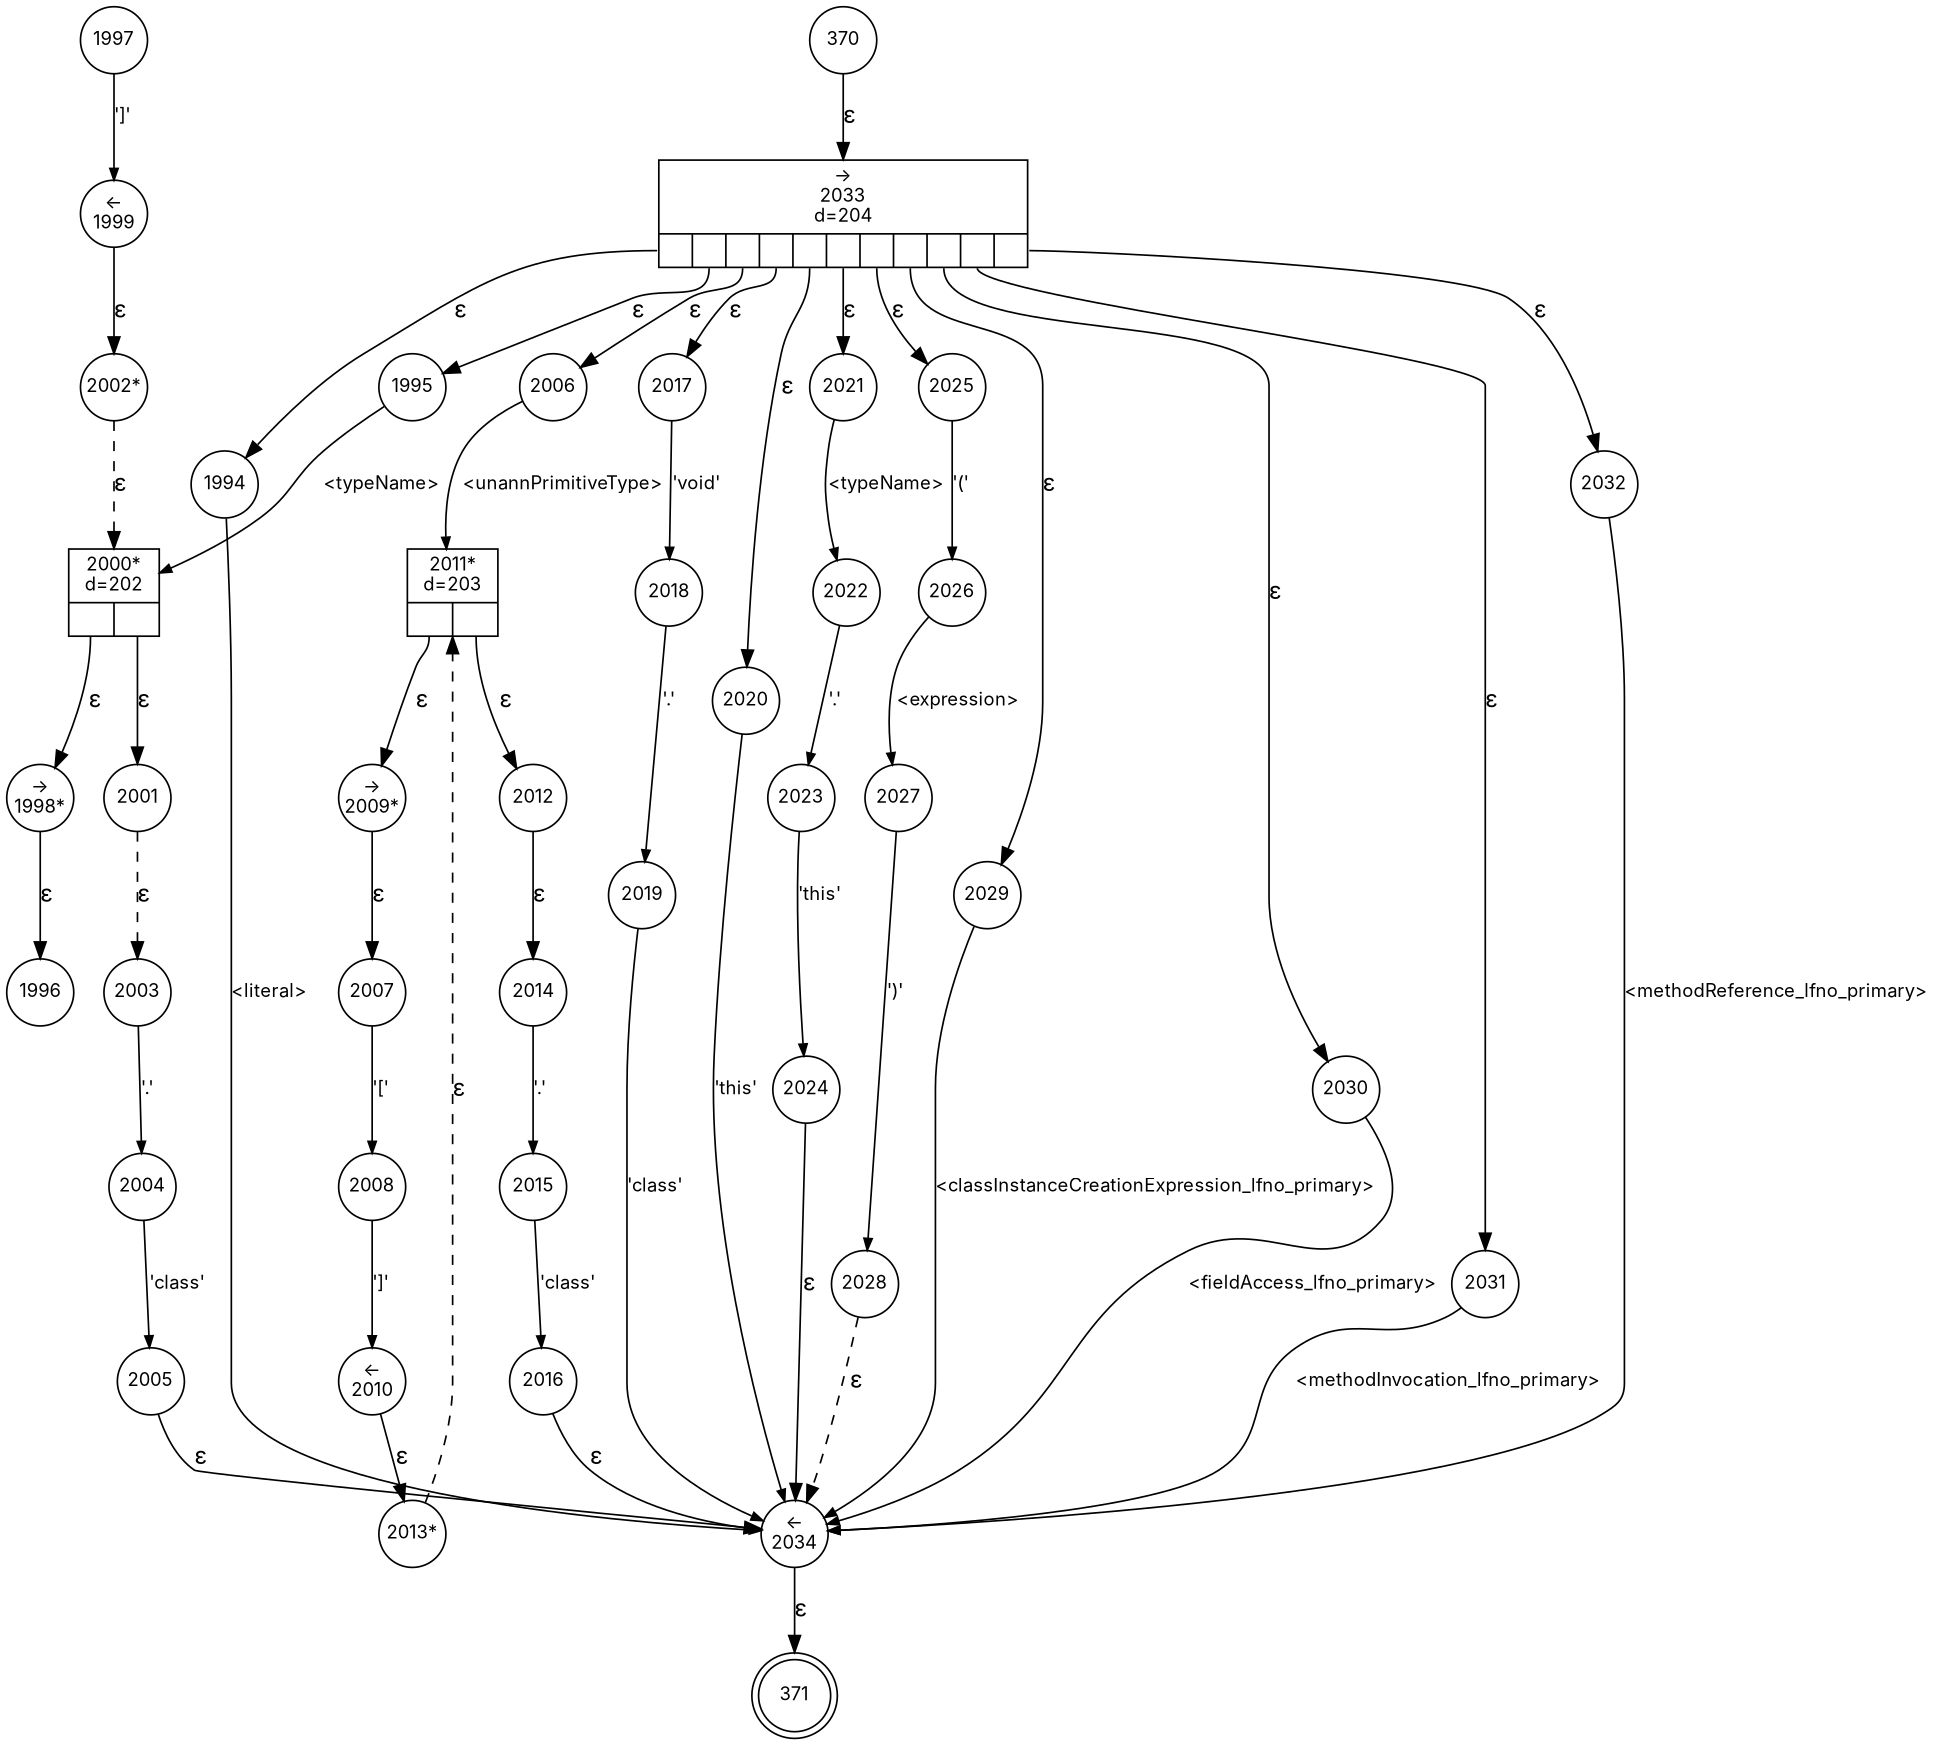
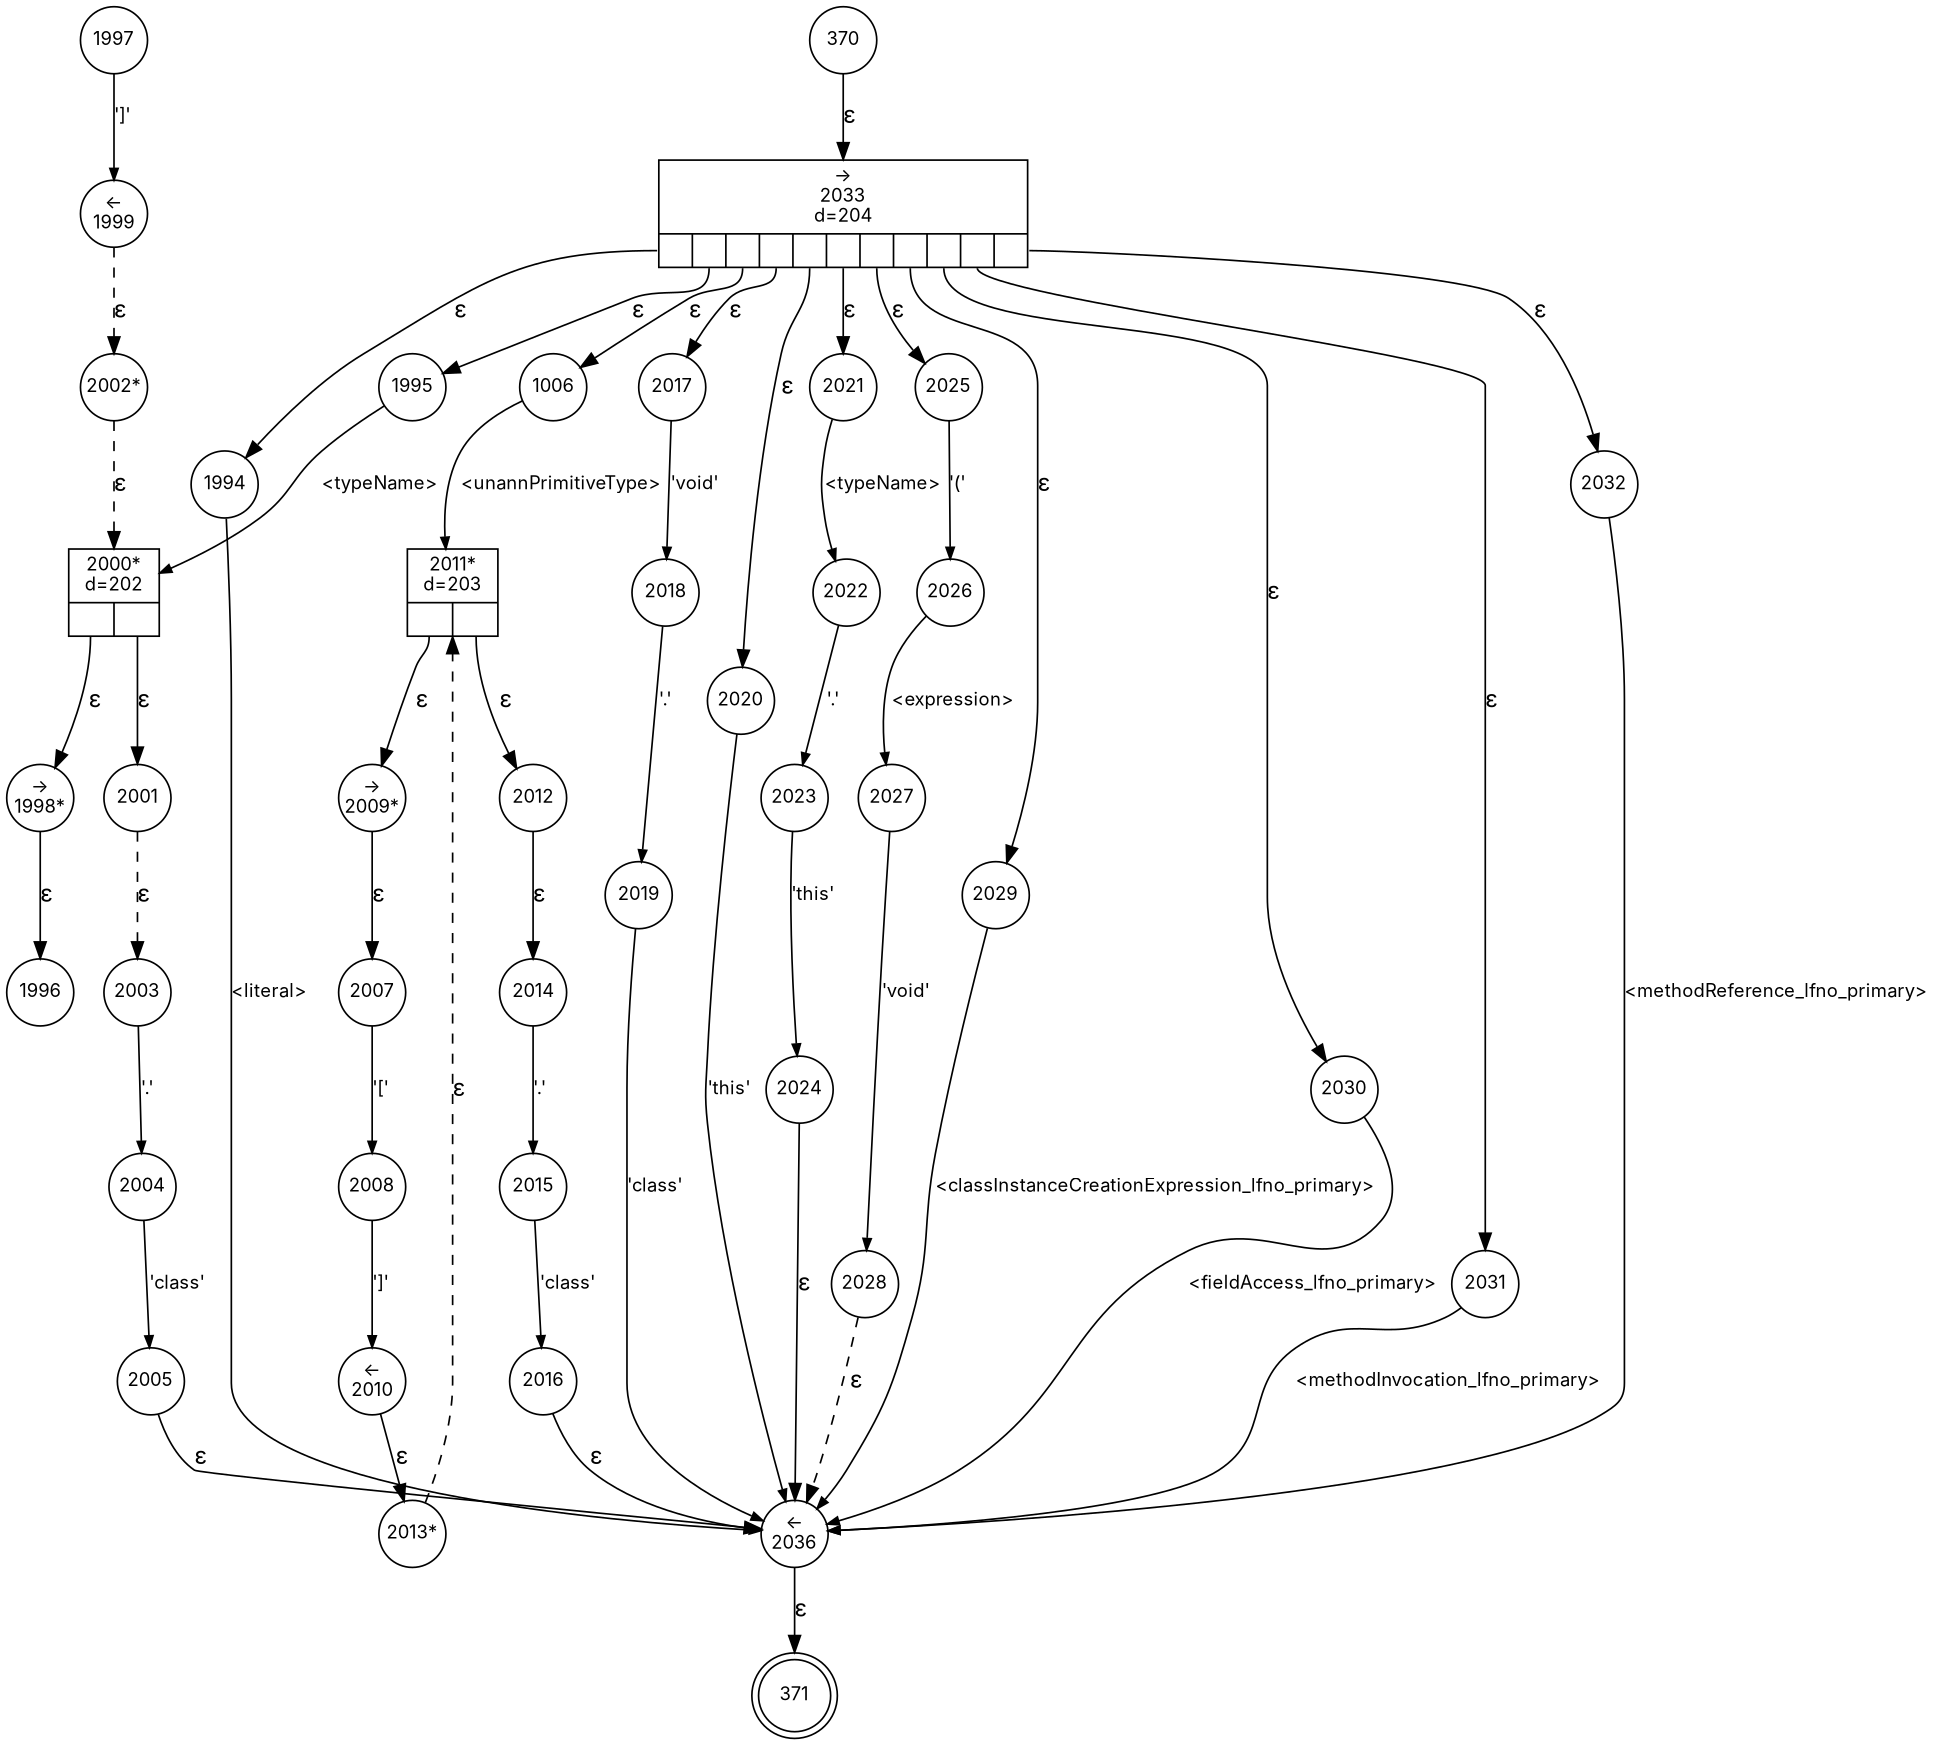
(114, 292) -> (114, 292)
(553, 387) -> (553, 387)
(895, 992) -> (906, 992)
(795, 1534) -> (795, 1534)
